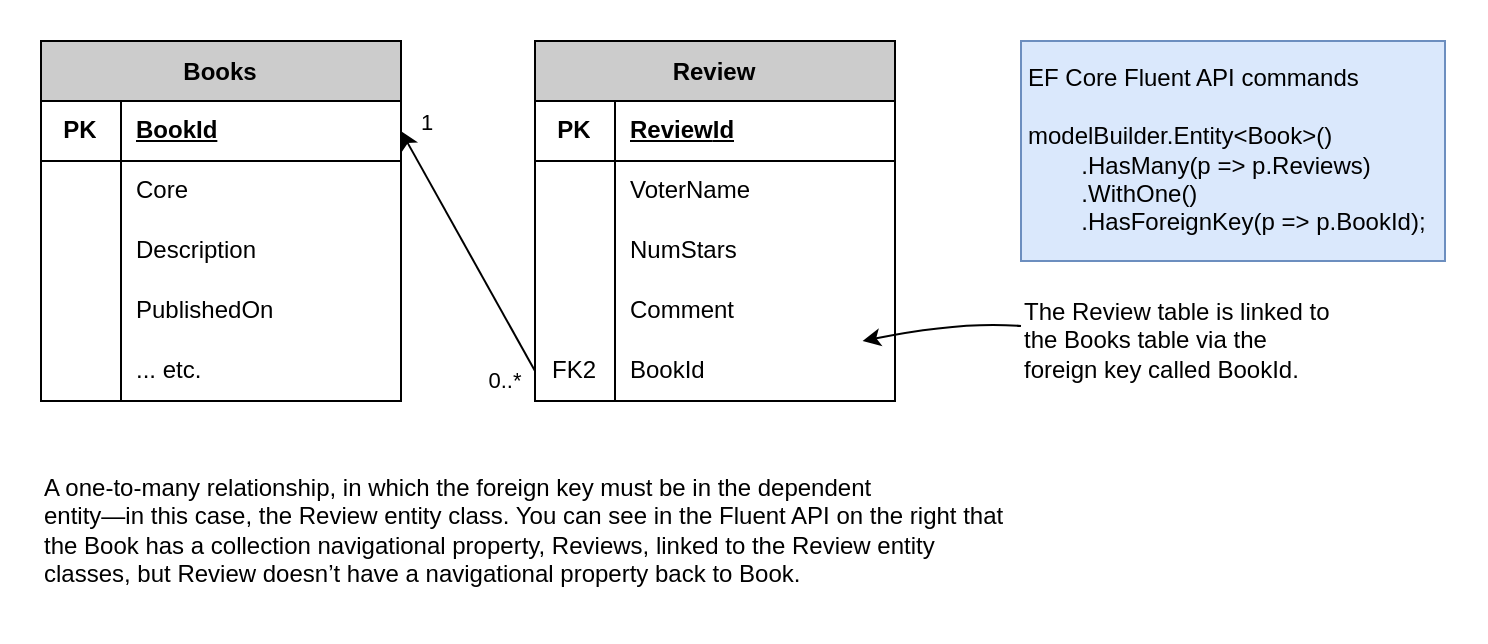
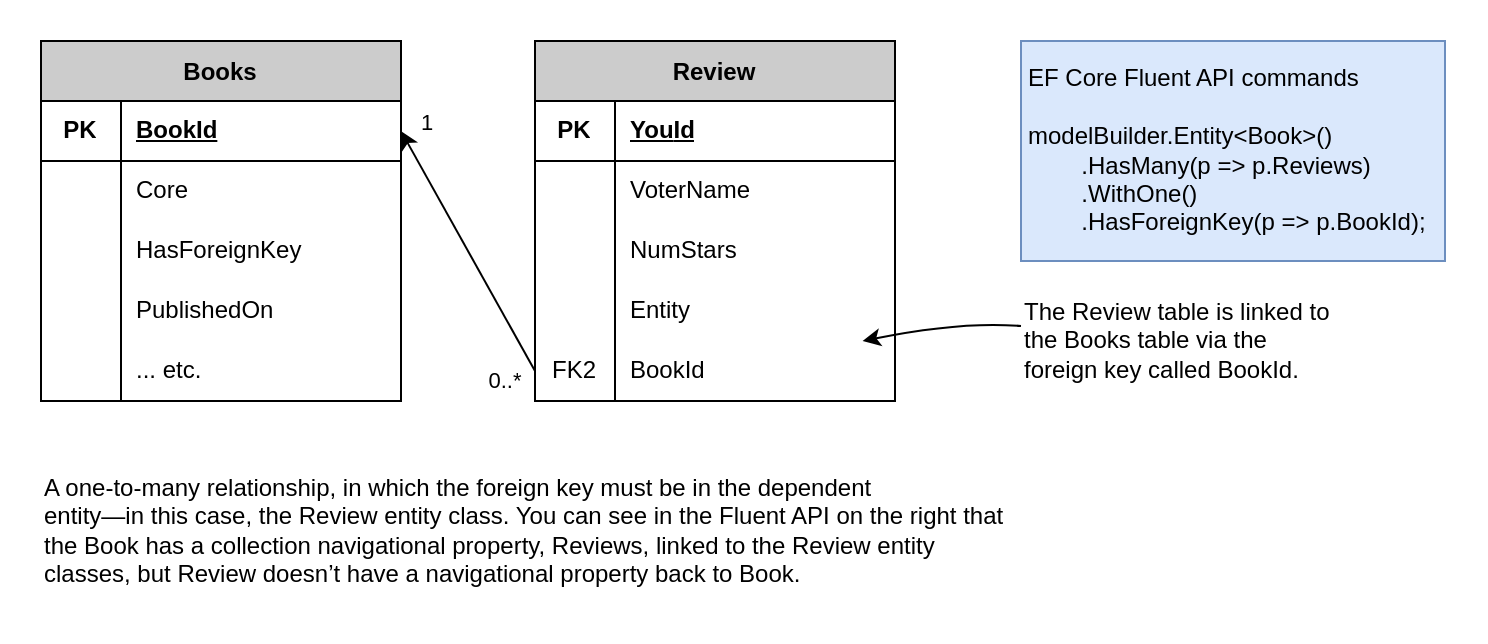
(682, 131) -> (665, 131)
(205, 251) -> (221, 251)
(678, 311) -> (668, 311)
